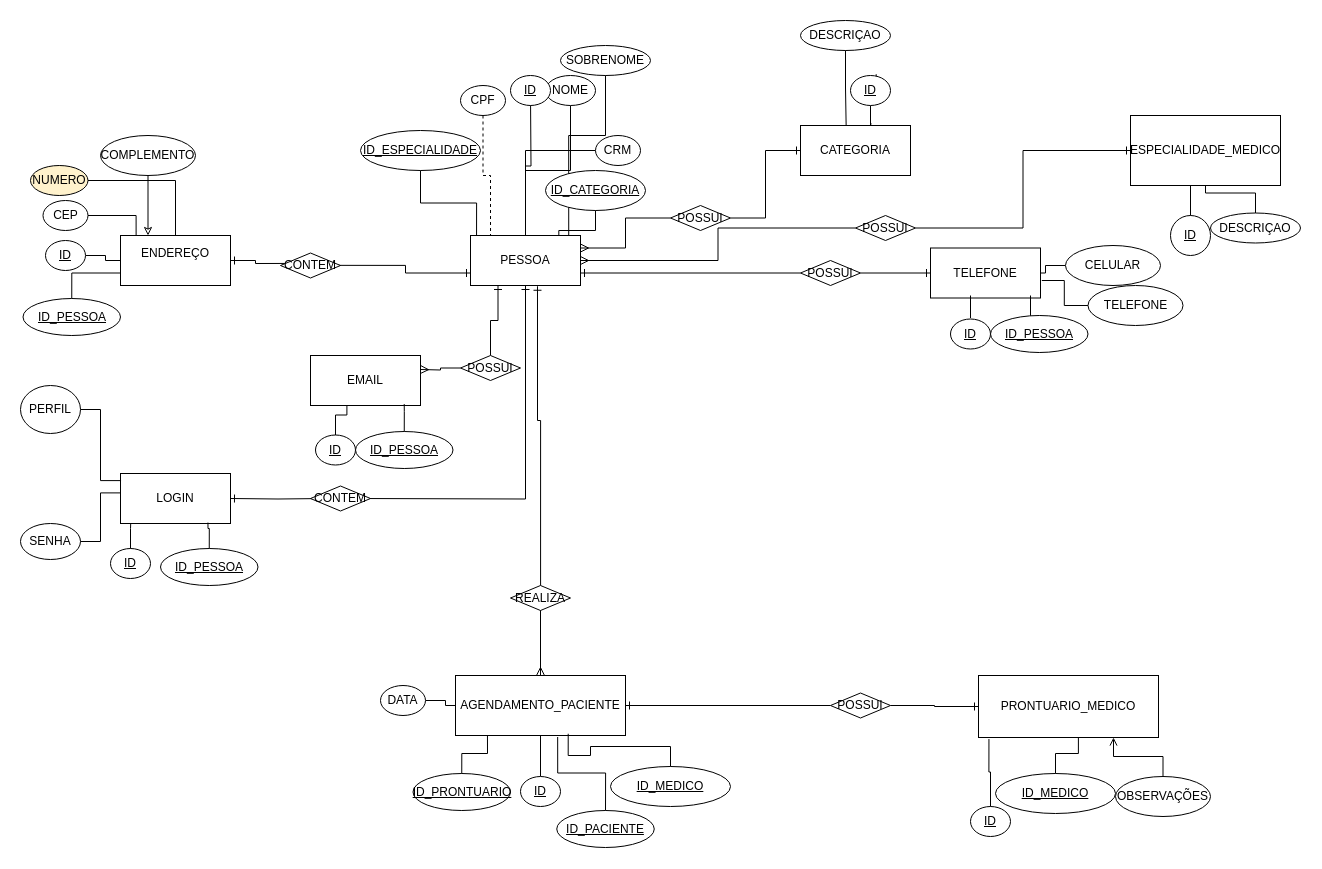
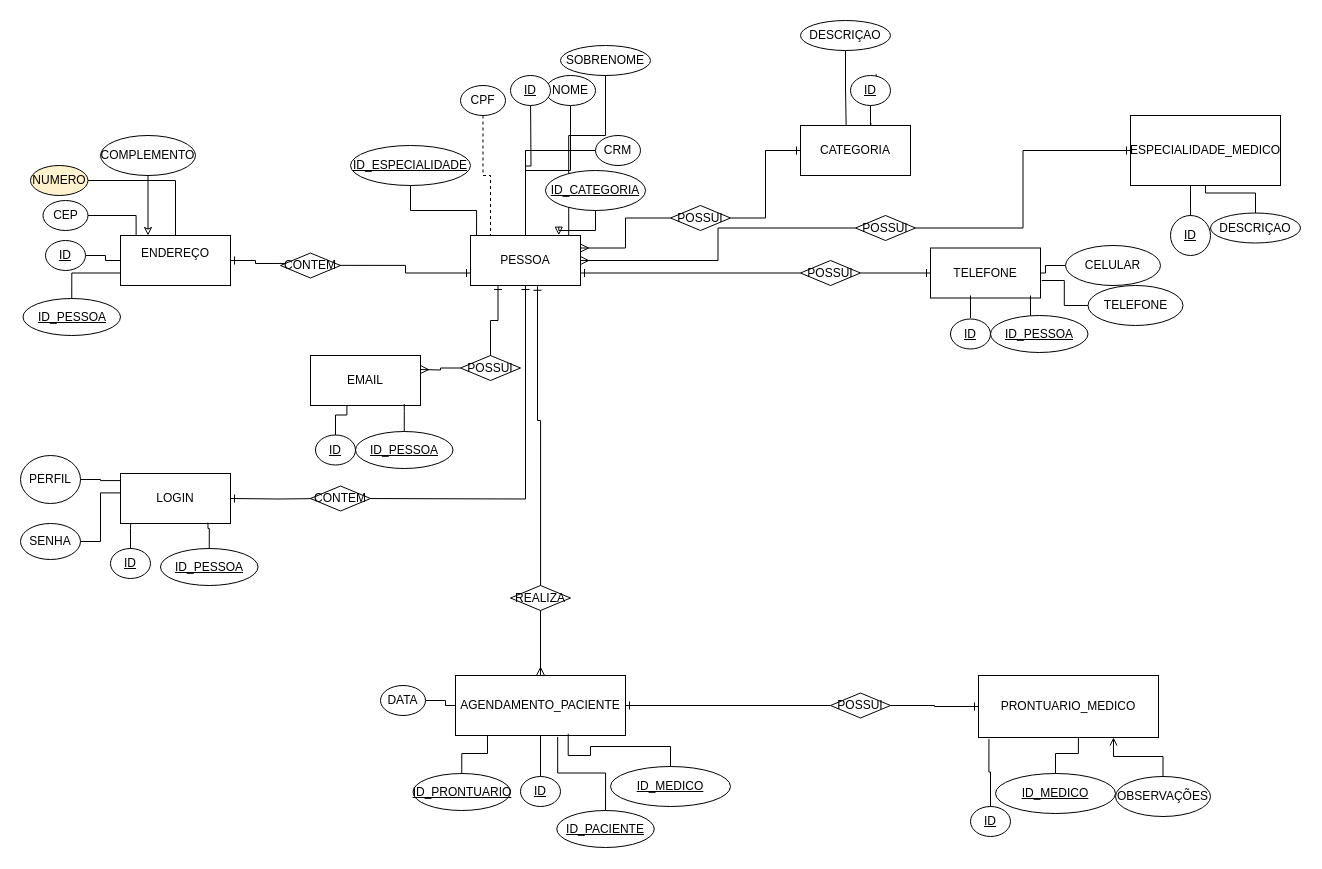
(421, 151) -> (411, 166)
(559, 231) -> (560, 231)
(51, 410) -> (51, 480)
